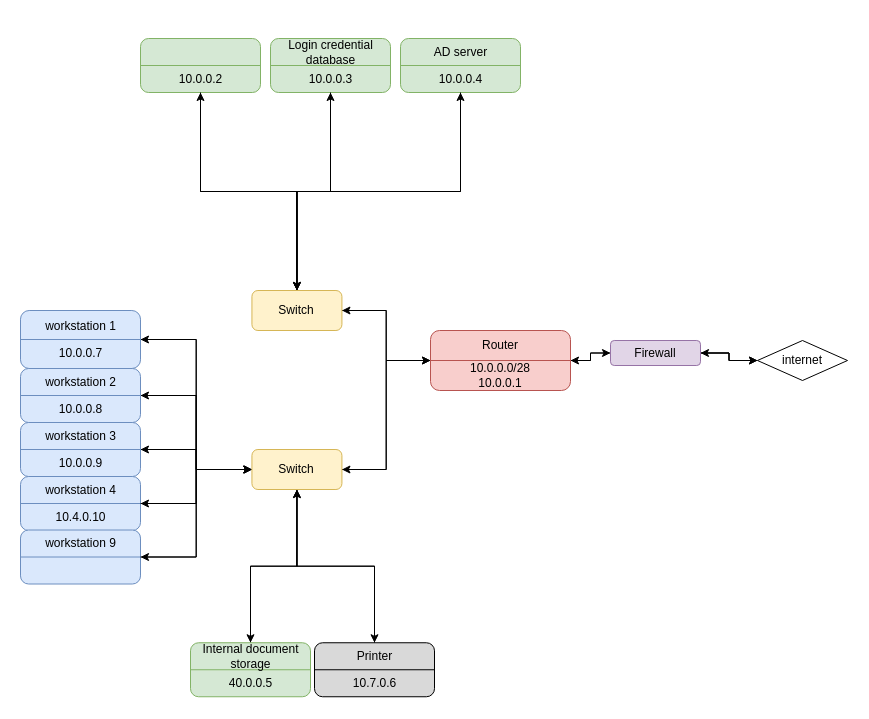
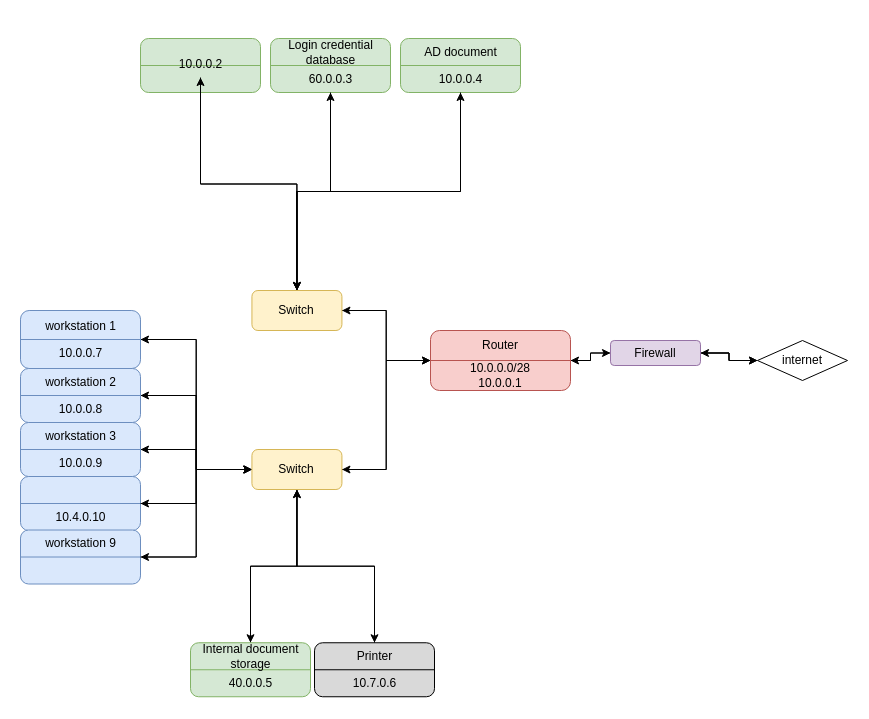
(461, 53) -> (461, 53)
(200, 79) -> (200, 64)
(331, 80) -> (331, 80)
(80, 490) -> none
